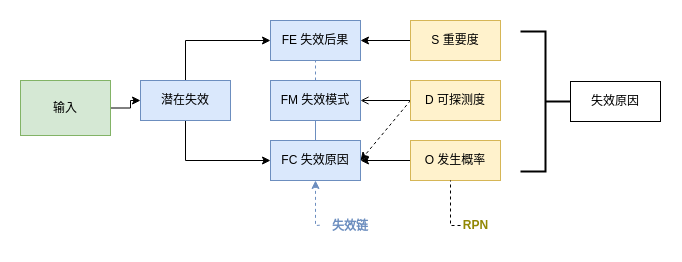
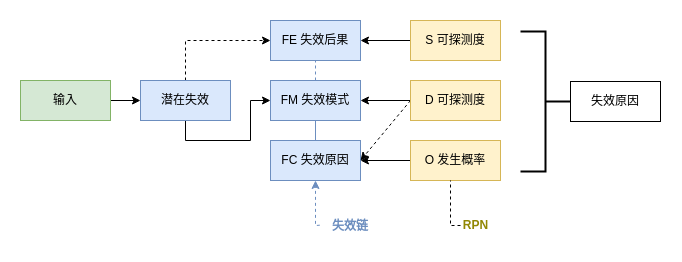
(206, 41) -> (206, 41)
(456, 41) -> (456, 41)
(366, 101) -> (368, 101)
(66, 108) -> (66, 101)
(213, 161) -> (243, 141)
